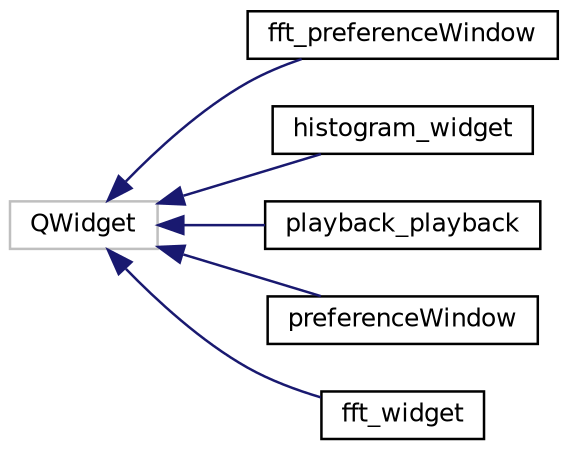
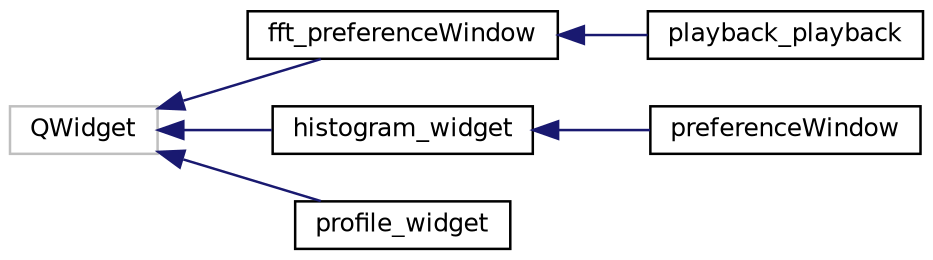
(224, 225) -> (616, 35)
(252, 275) -> (604, 130)
(403, 415) -> (403, 225)
